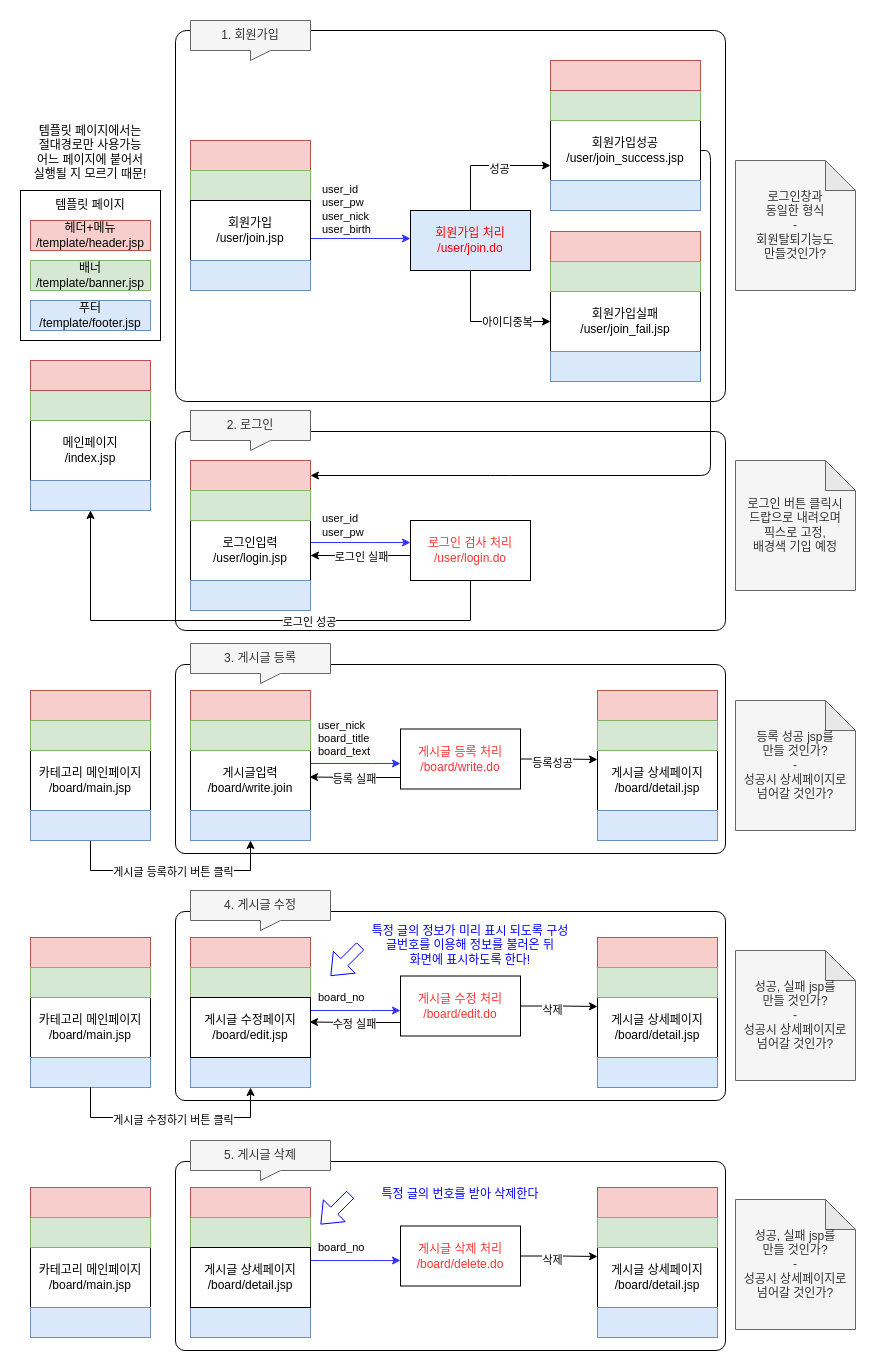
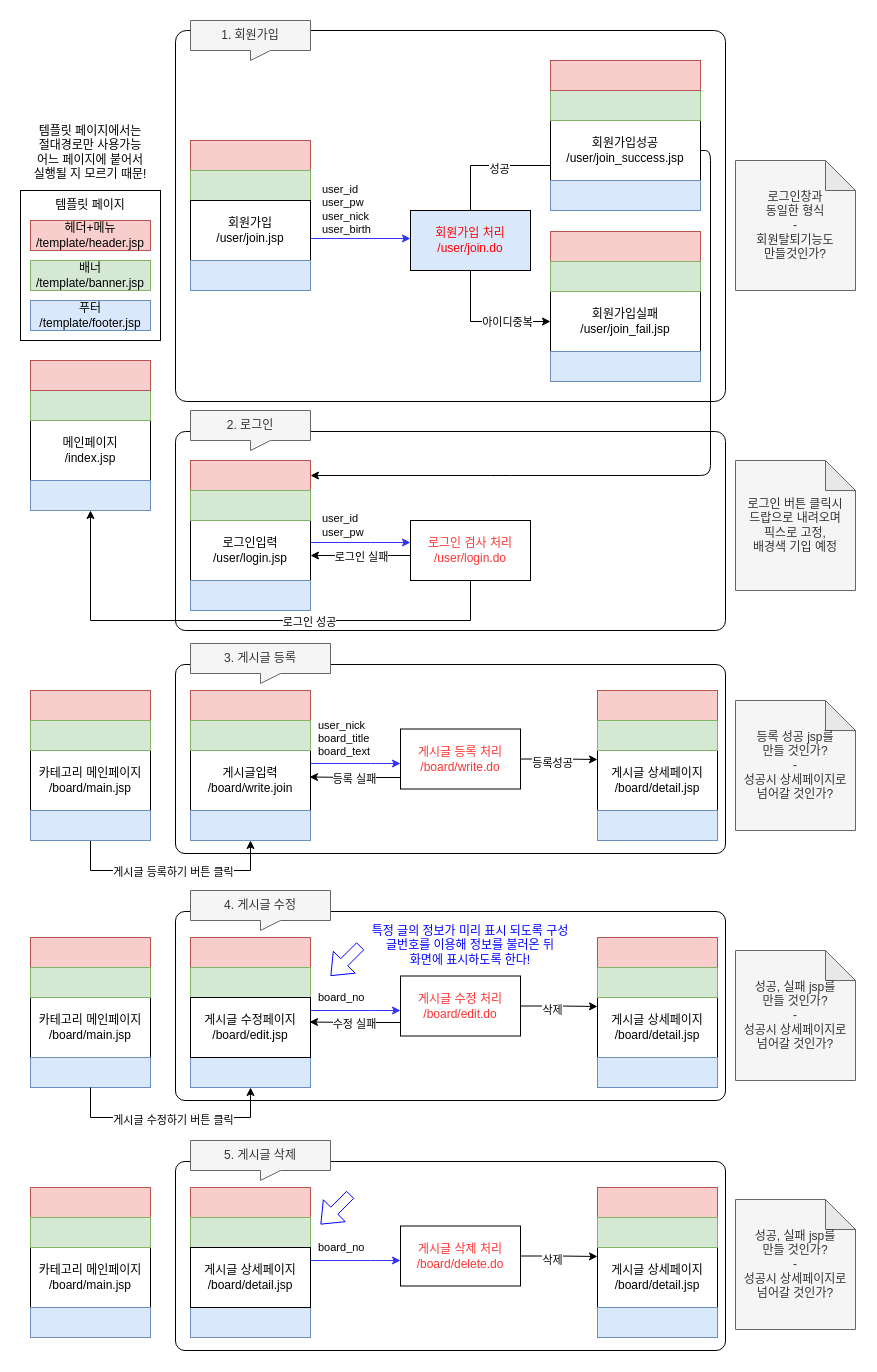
(542, 166) -> (544, 166)
(461, 1195) -> none
